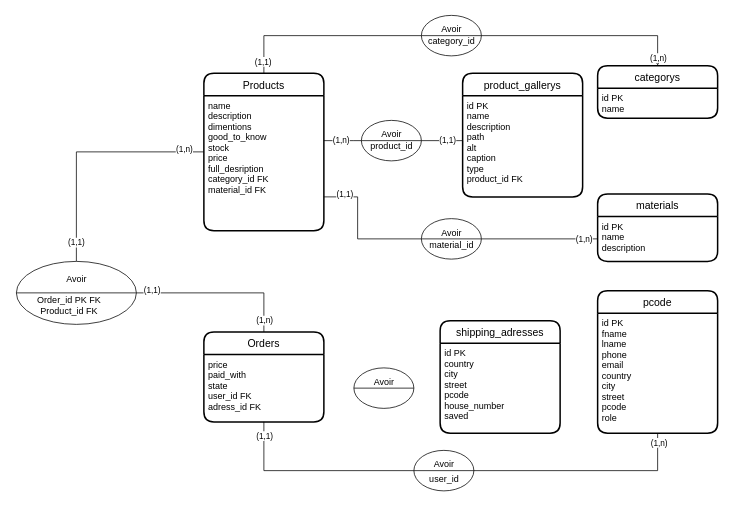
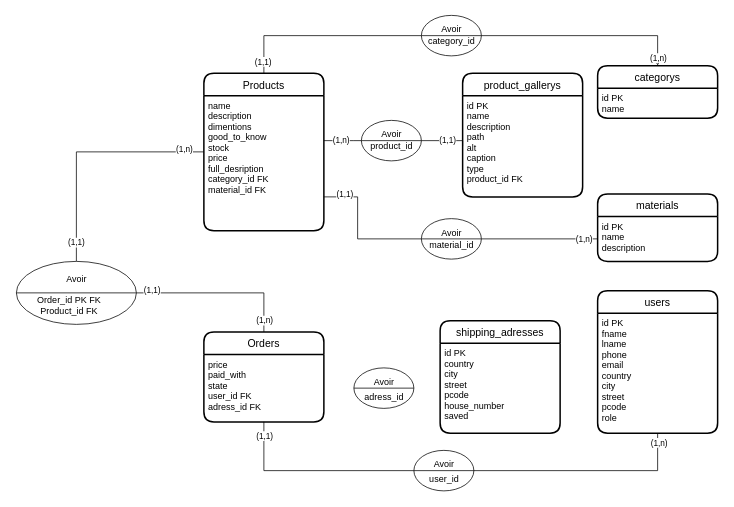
(657, 303) -> (657, 303)
none -> (384, 397)
